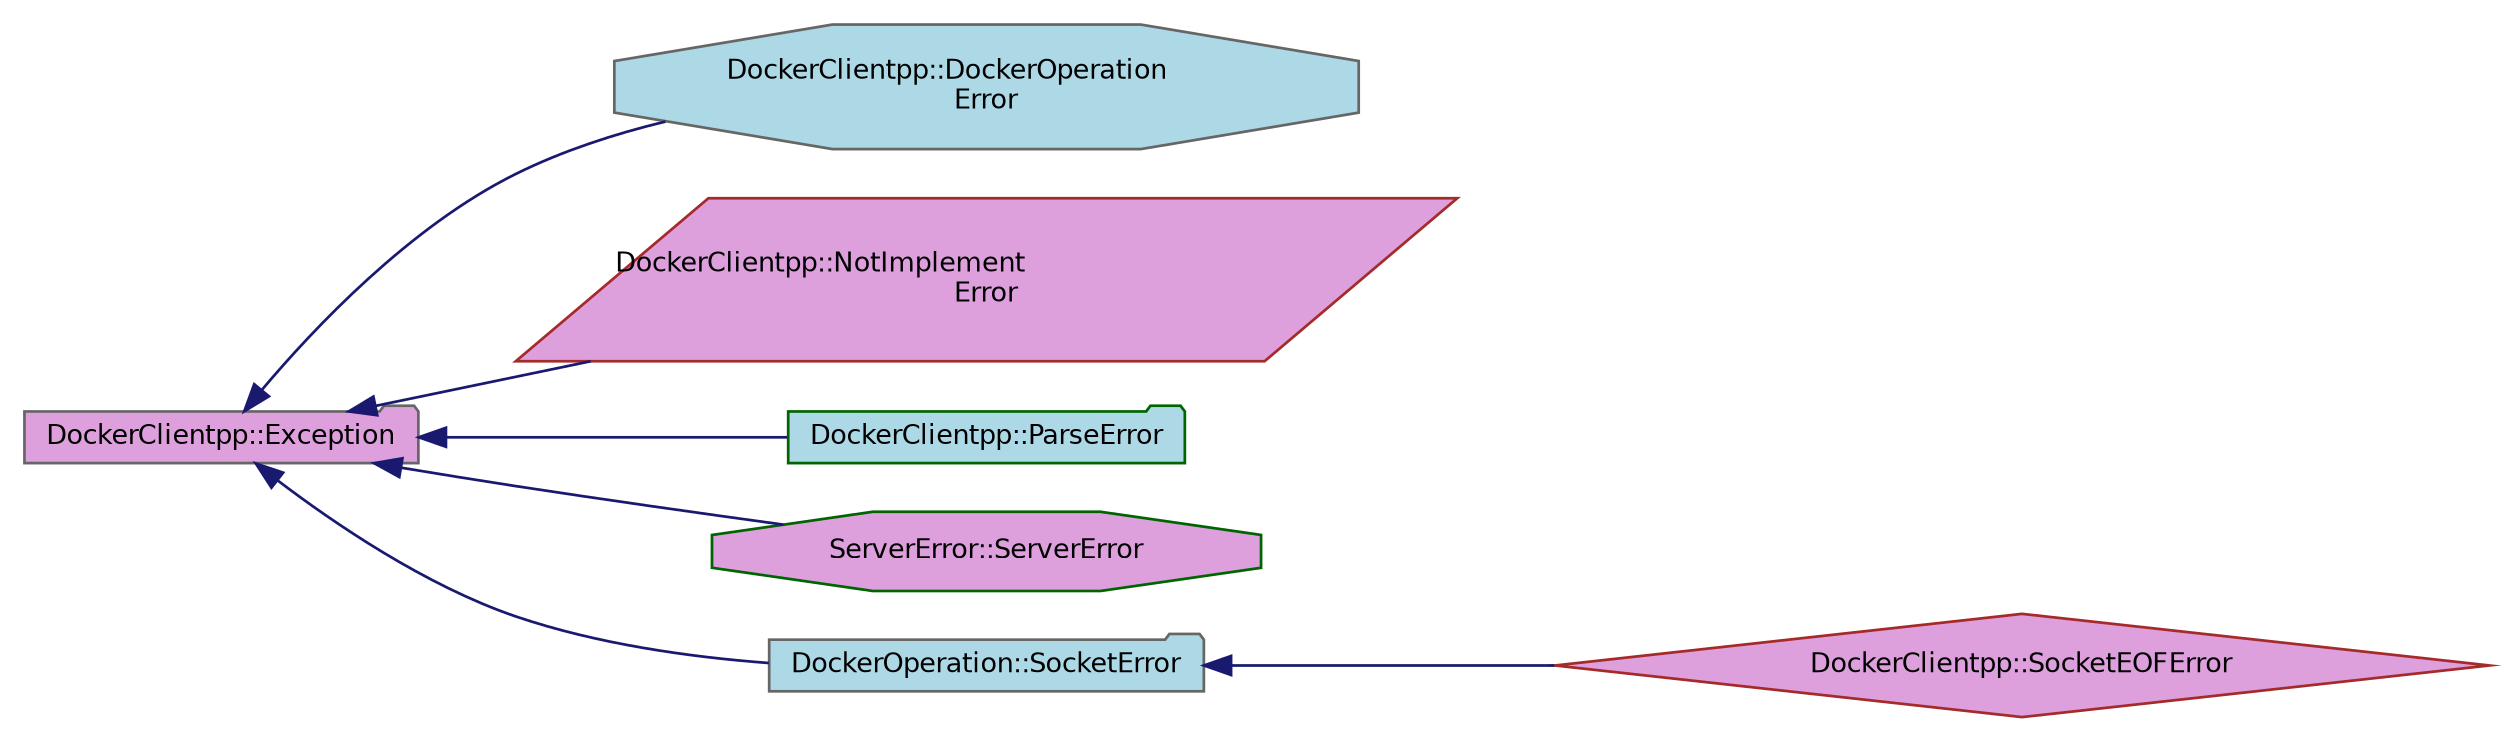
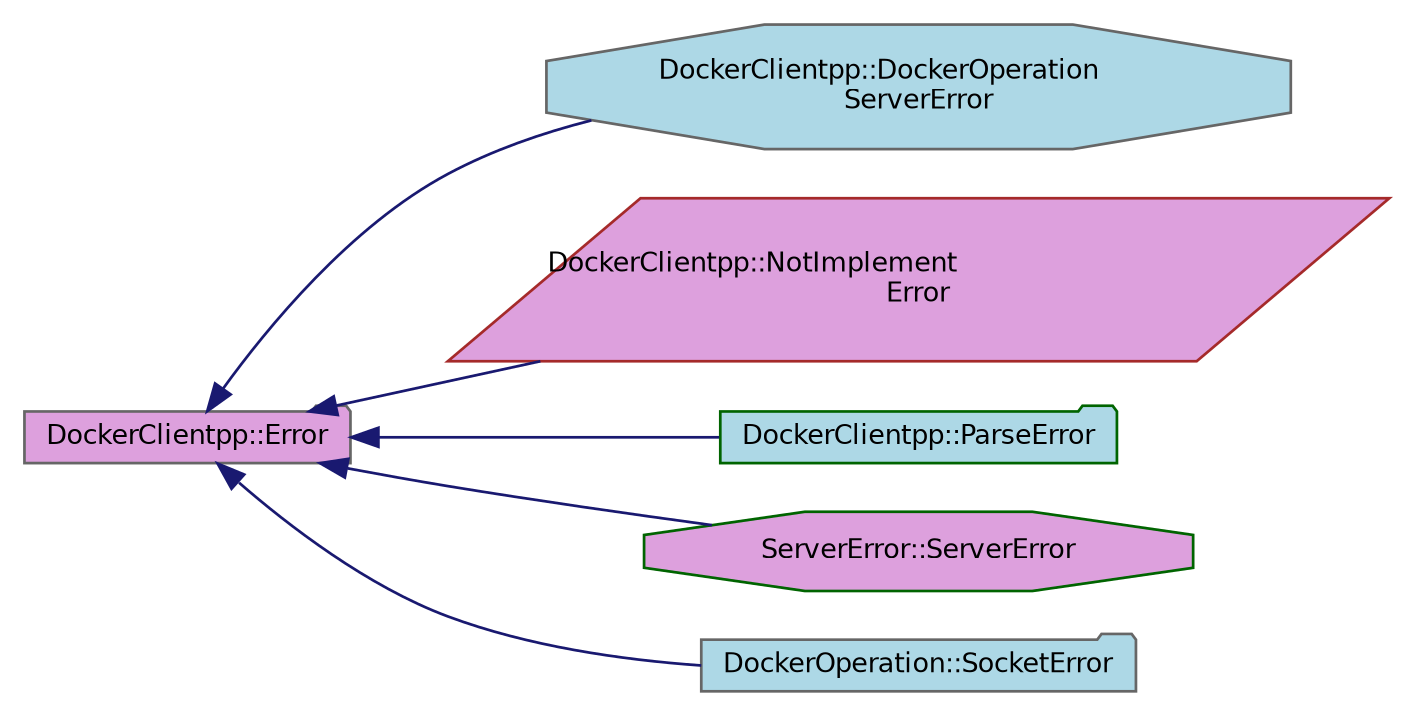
(987, 87) -> (919, 87)
(221, 437) -> (187, 437)
(2022, 665) -> none
